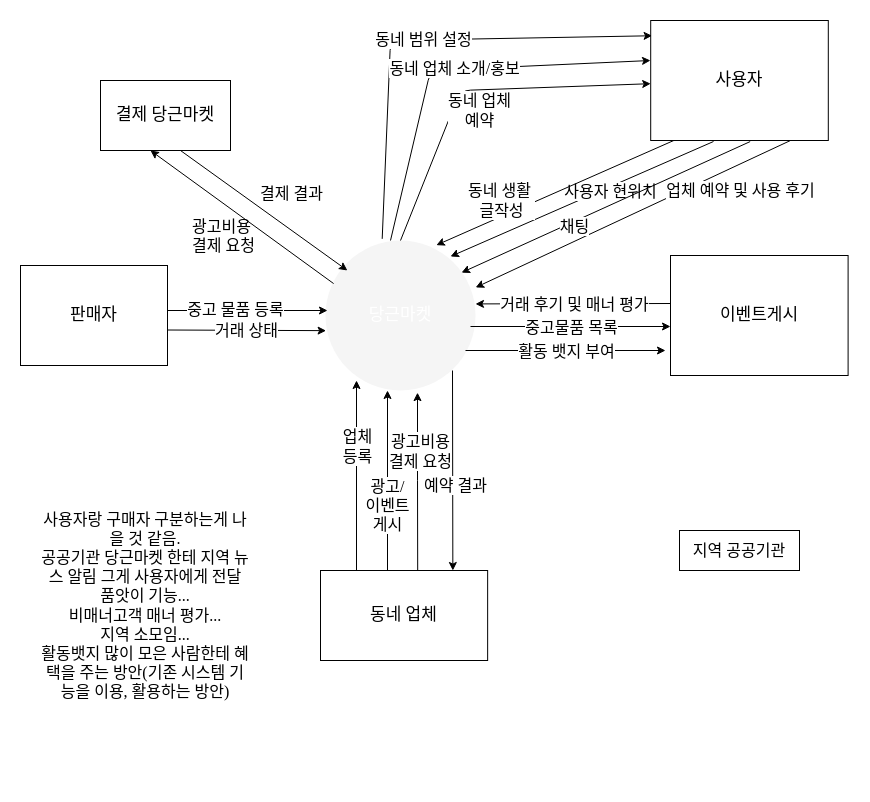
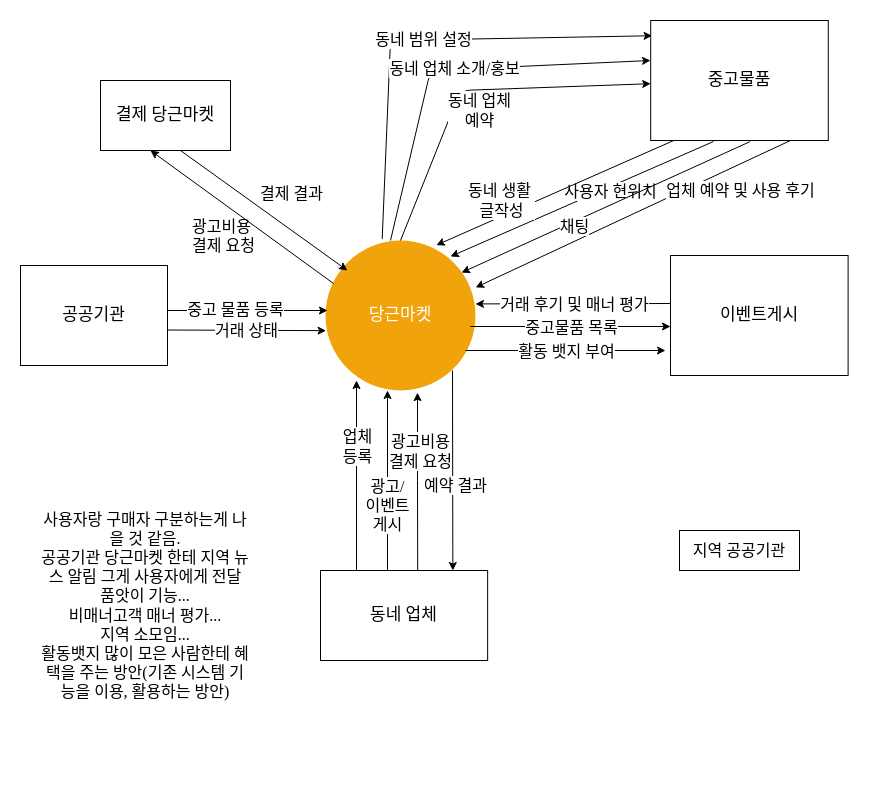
(740, 81) -> (740, 81)
(94, 316) -> (94, 316)
(401, 316) -> (401, 316)
